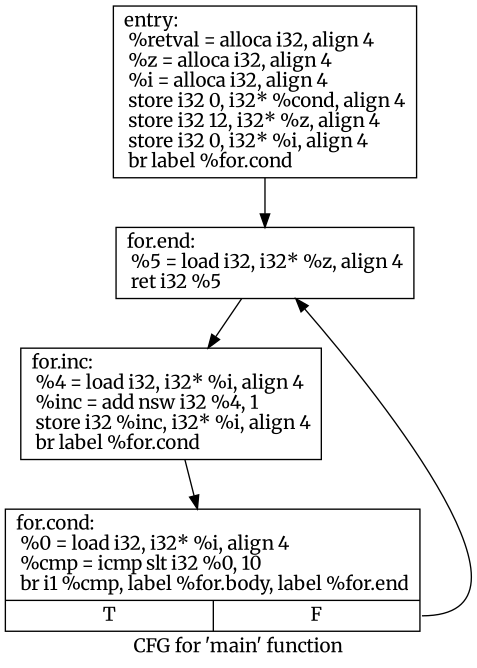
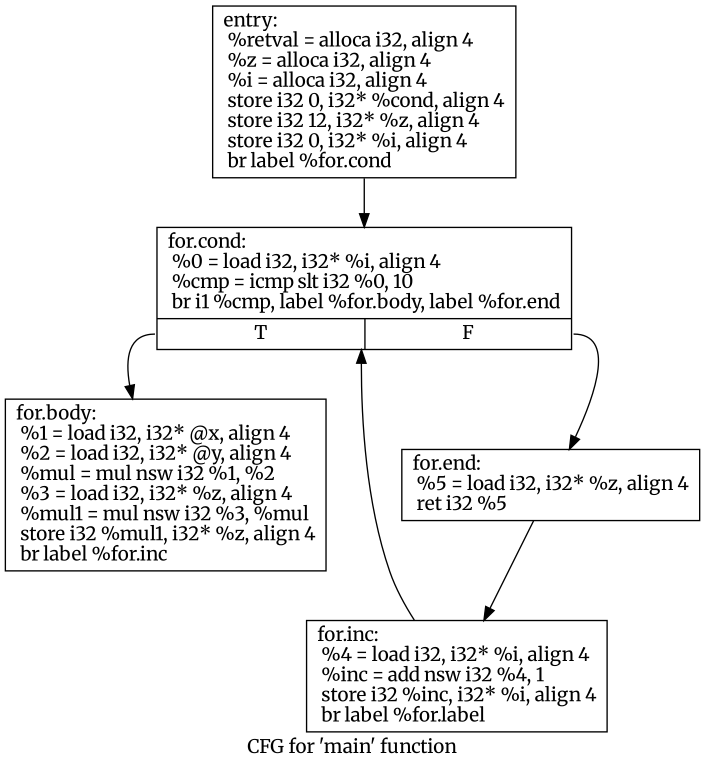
(265, 196) -> (364, 196)
(116, 443) -> (402, 716)
none -> (166, 485)
